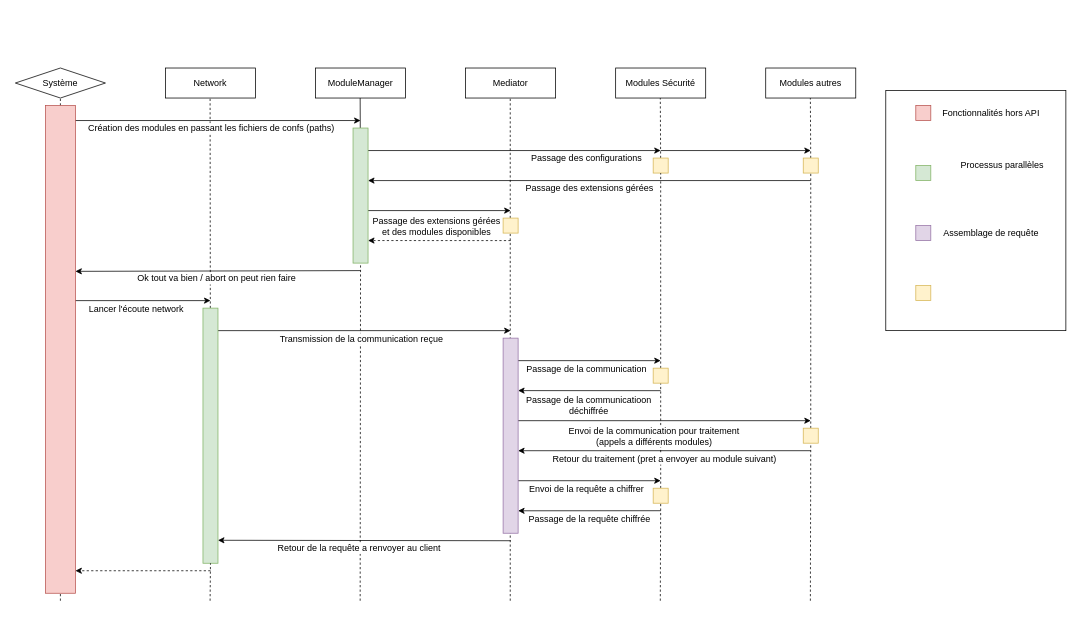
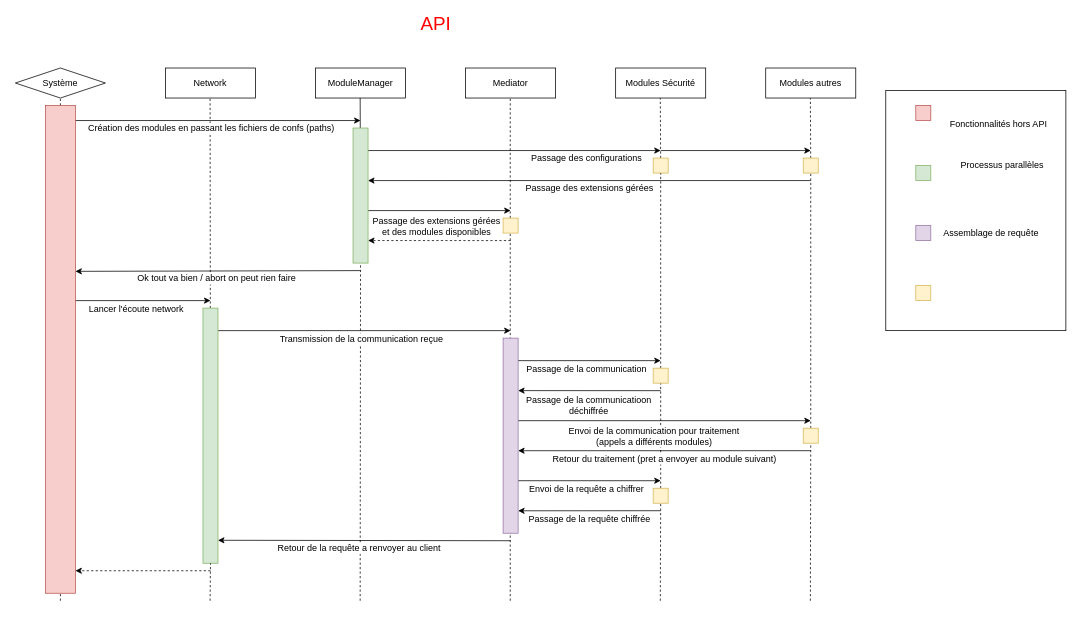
none -> (435, 23)
(990, 113) -> (998, 124)
